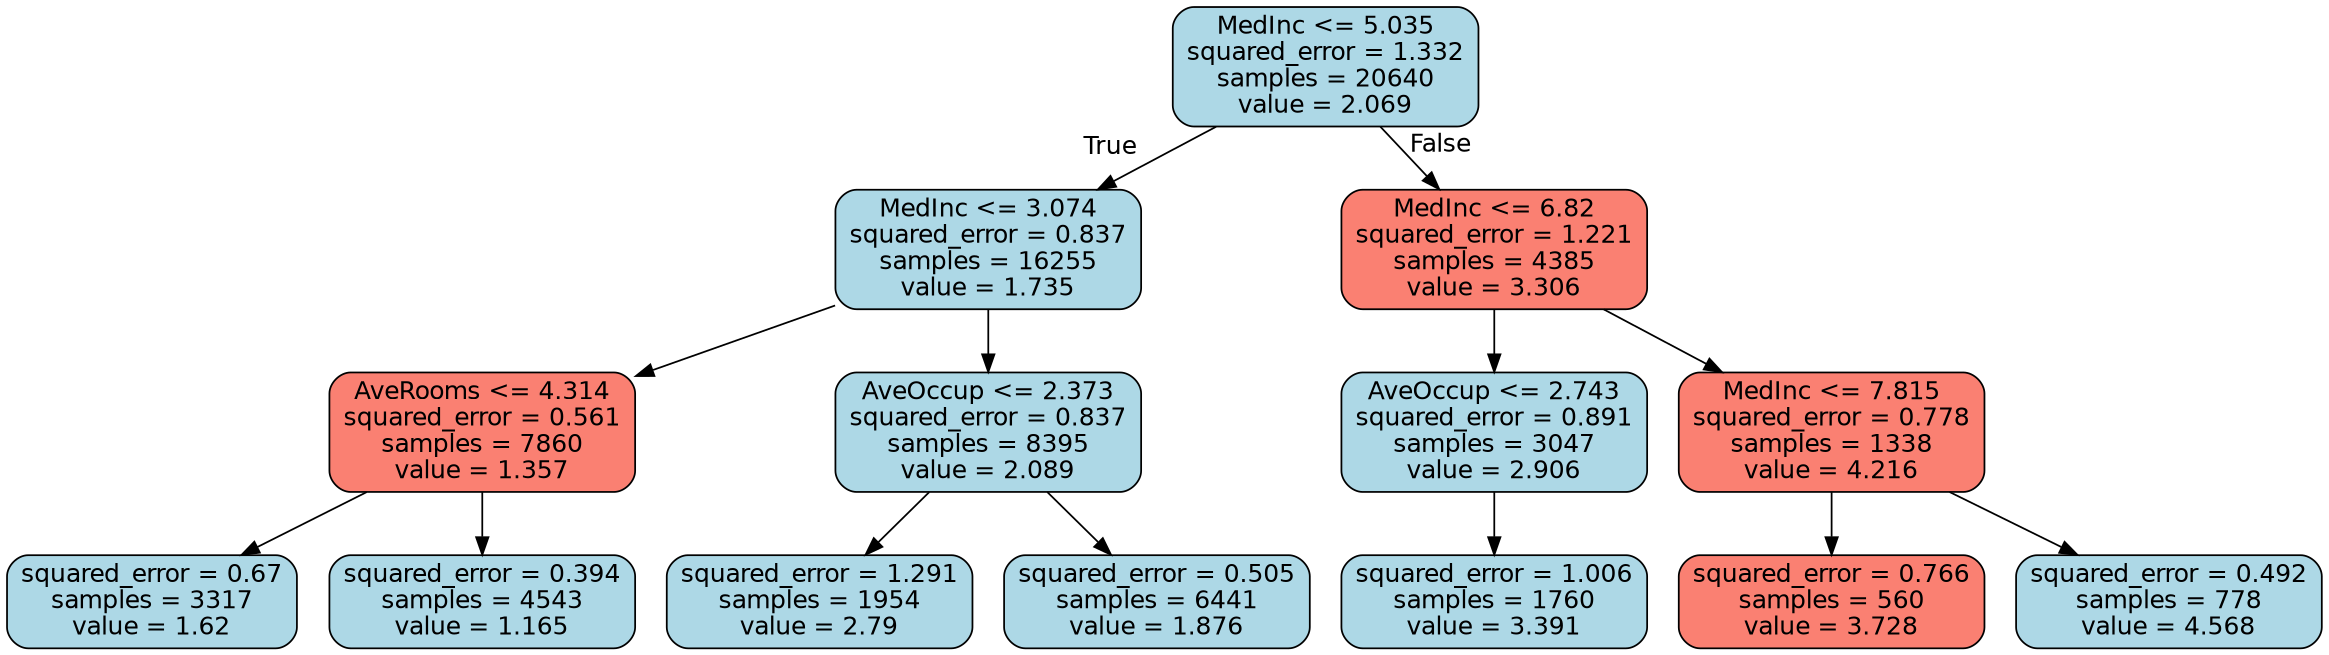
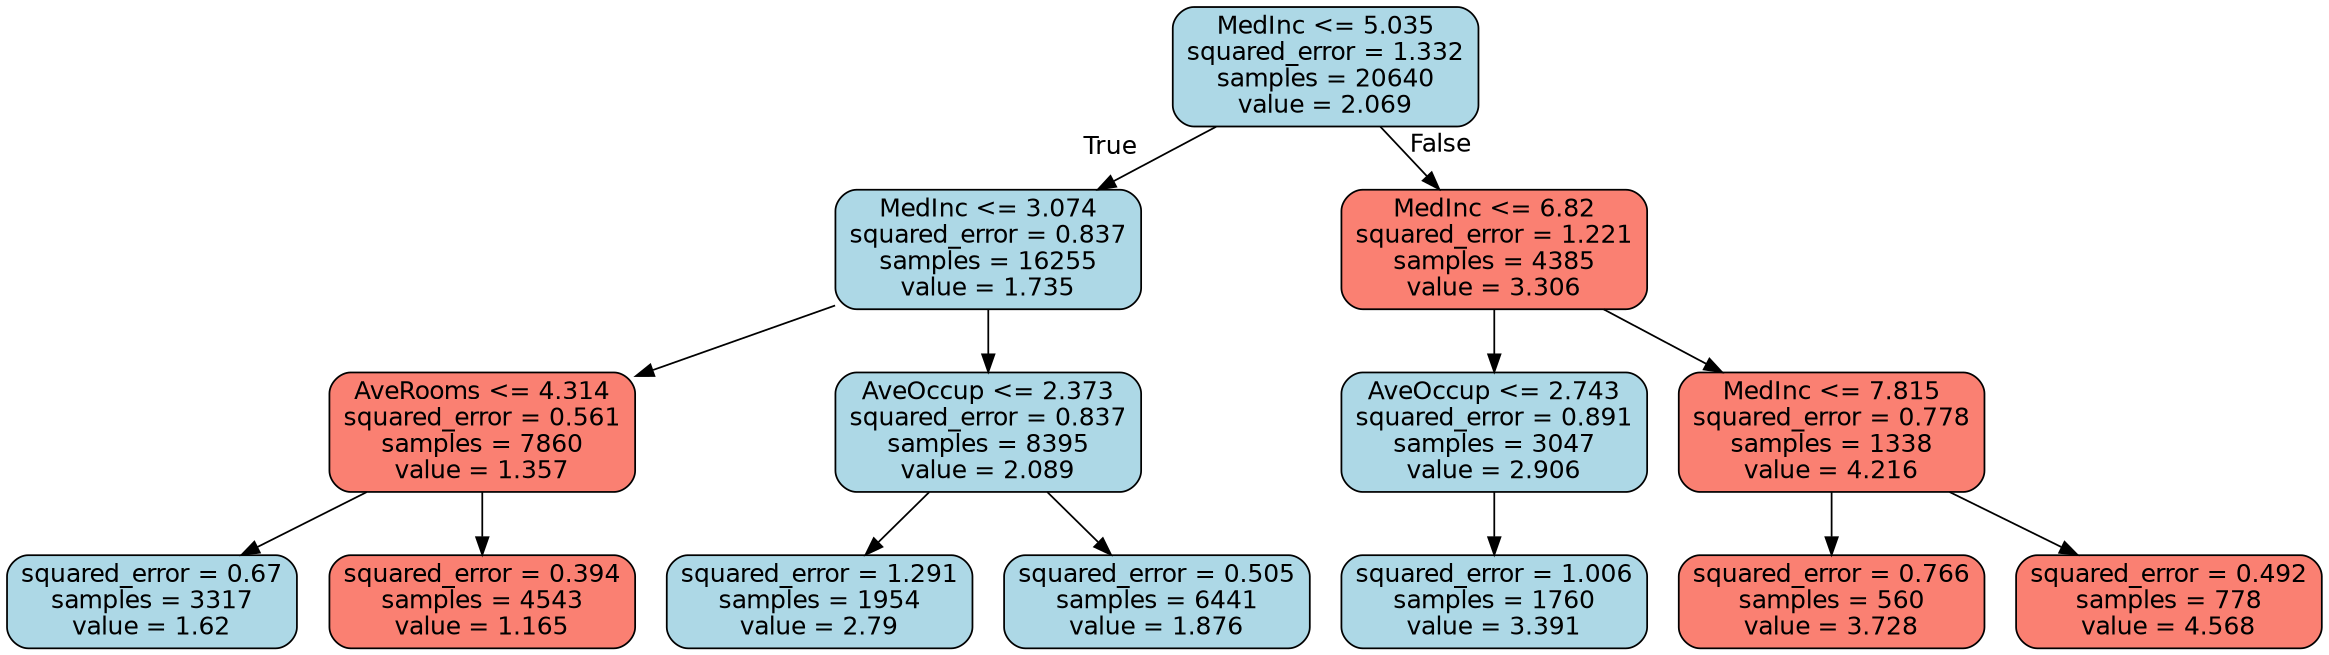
(482, 602) -> (482, 602)
(2169, 602) -> (2169, 602)
